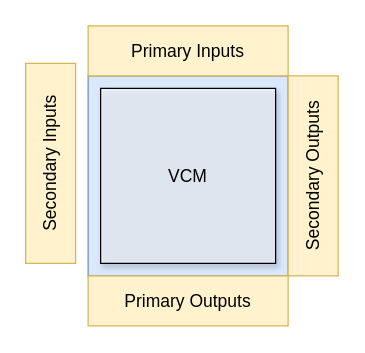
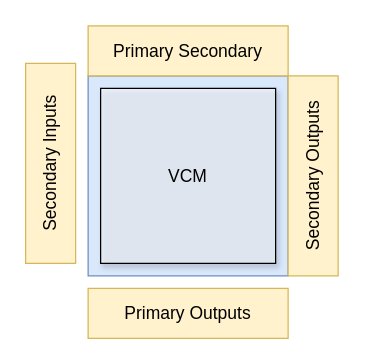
(188, 51) -> (188, 51)
(188, 301) -> (188, 313)
